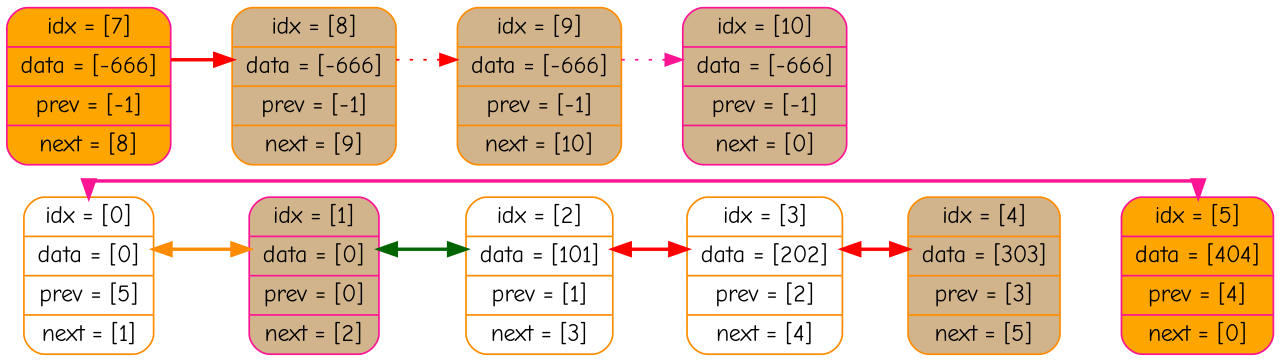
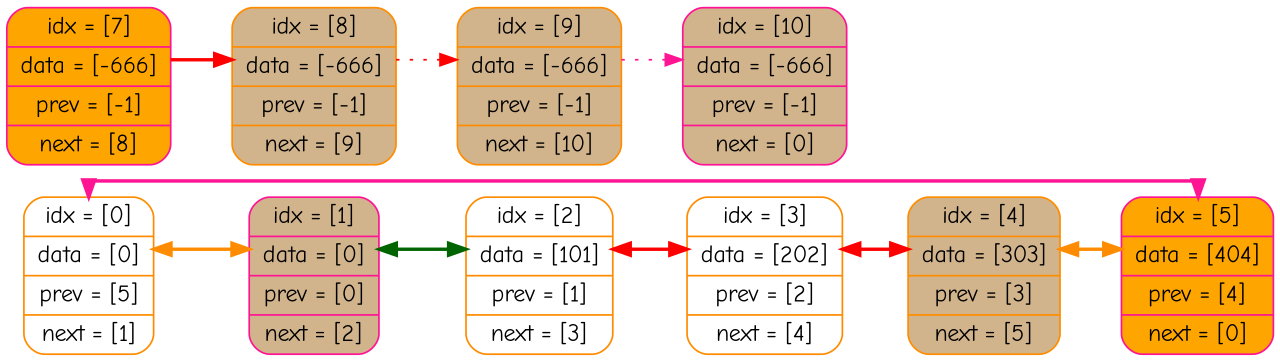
none -> (1091, 249)
